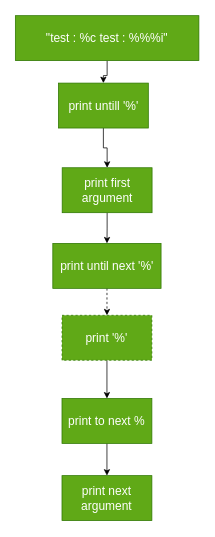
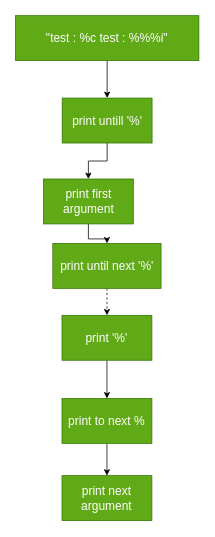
(104, 105) -> (107, 120)
(107, 190) -> (89, 201)
(107, 338) -> (107, 338)
